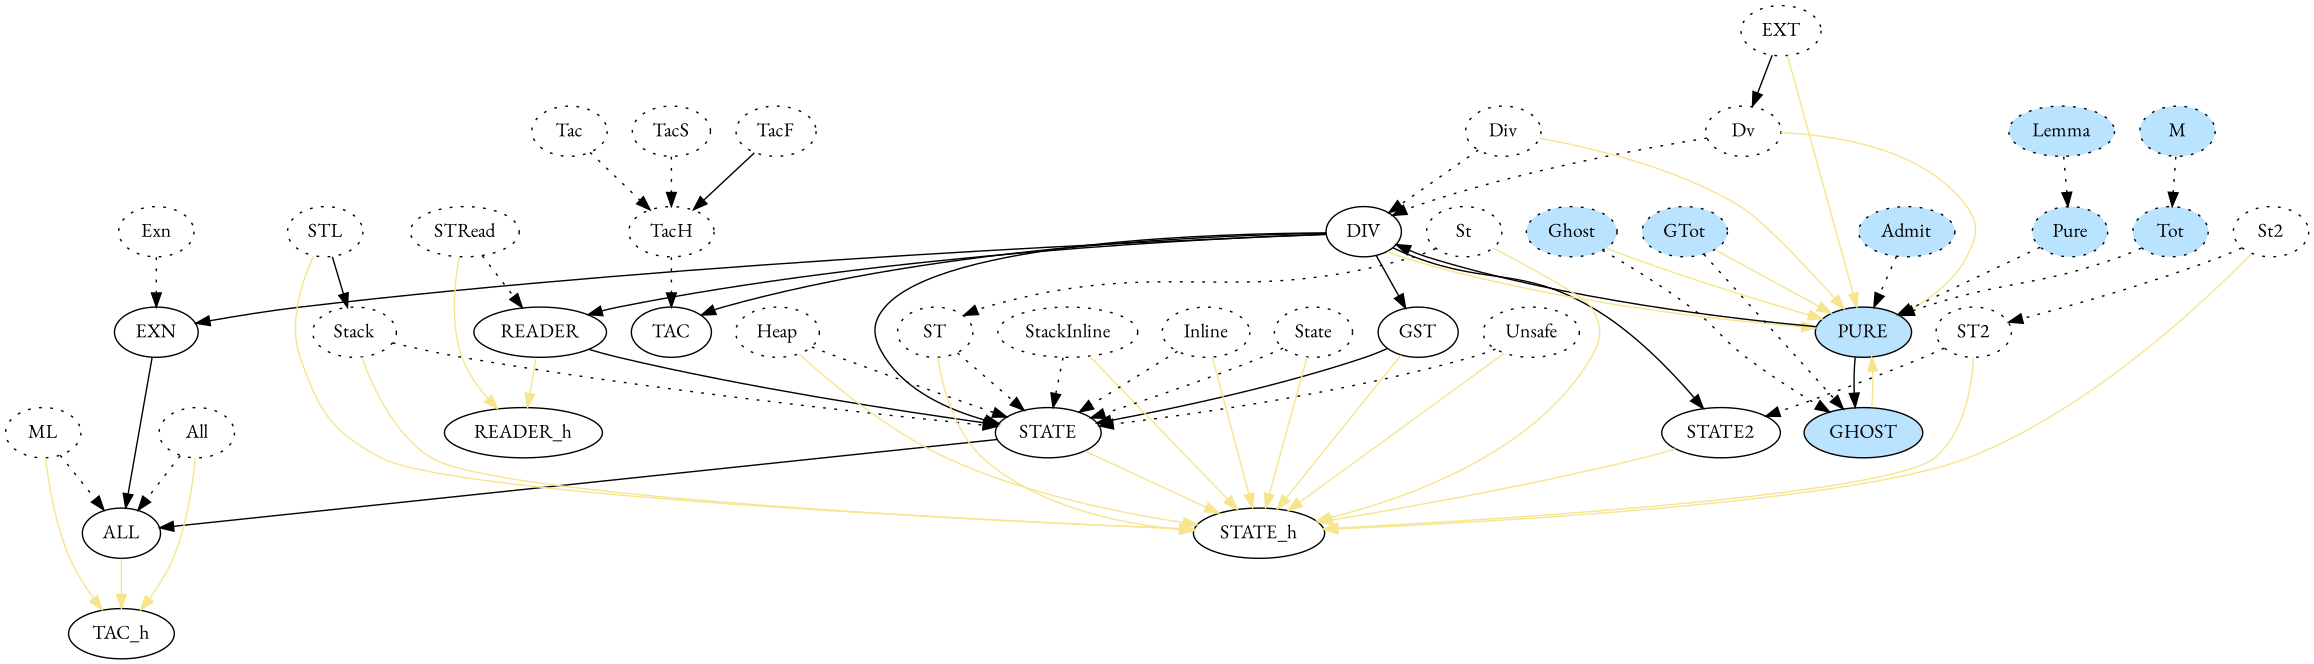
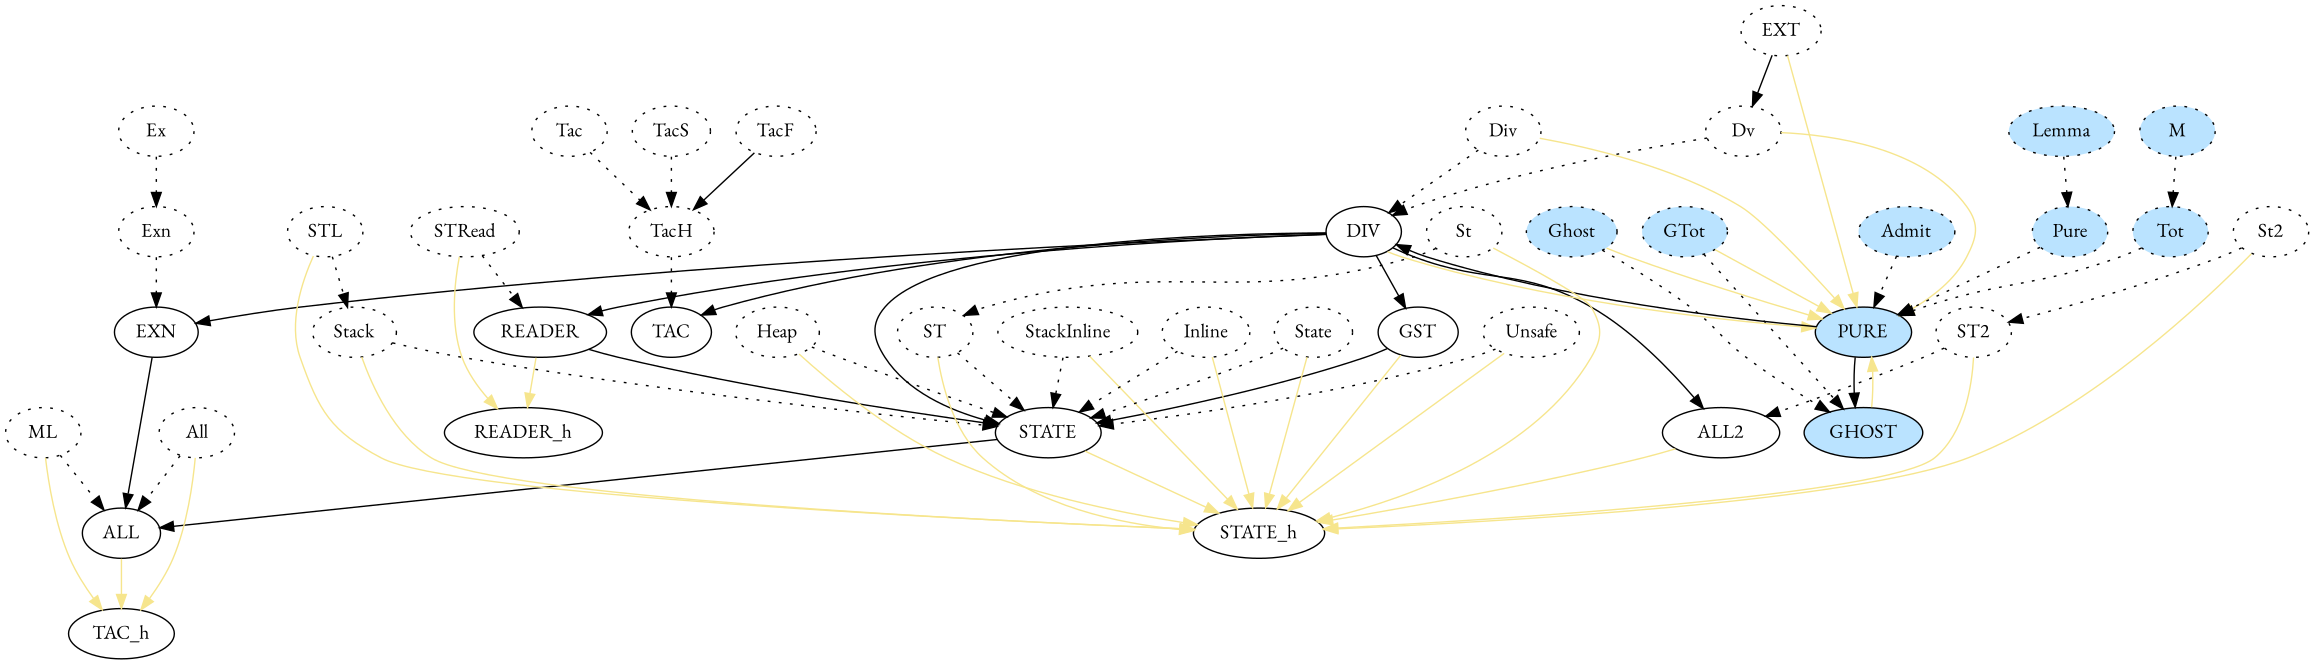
none -> (156, 131)
(338, 275) -> (338, 275)
(1721, 433) -> (1721, 433)
